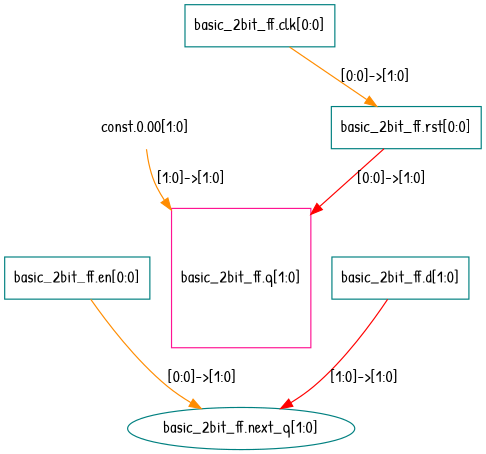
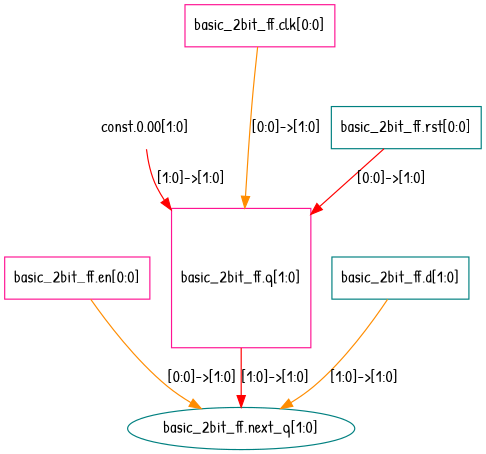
(260, 26) -> (260, 26)
(328, 73) -> (251, 121)
(152, 176) -> (152, 176)
(77, 278) -> (77, 278)
(344, 356) -> (344, 356)
none -> (241, 372)
